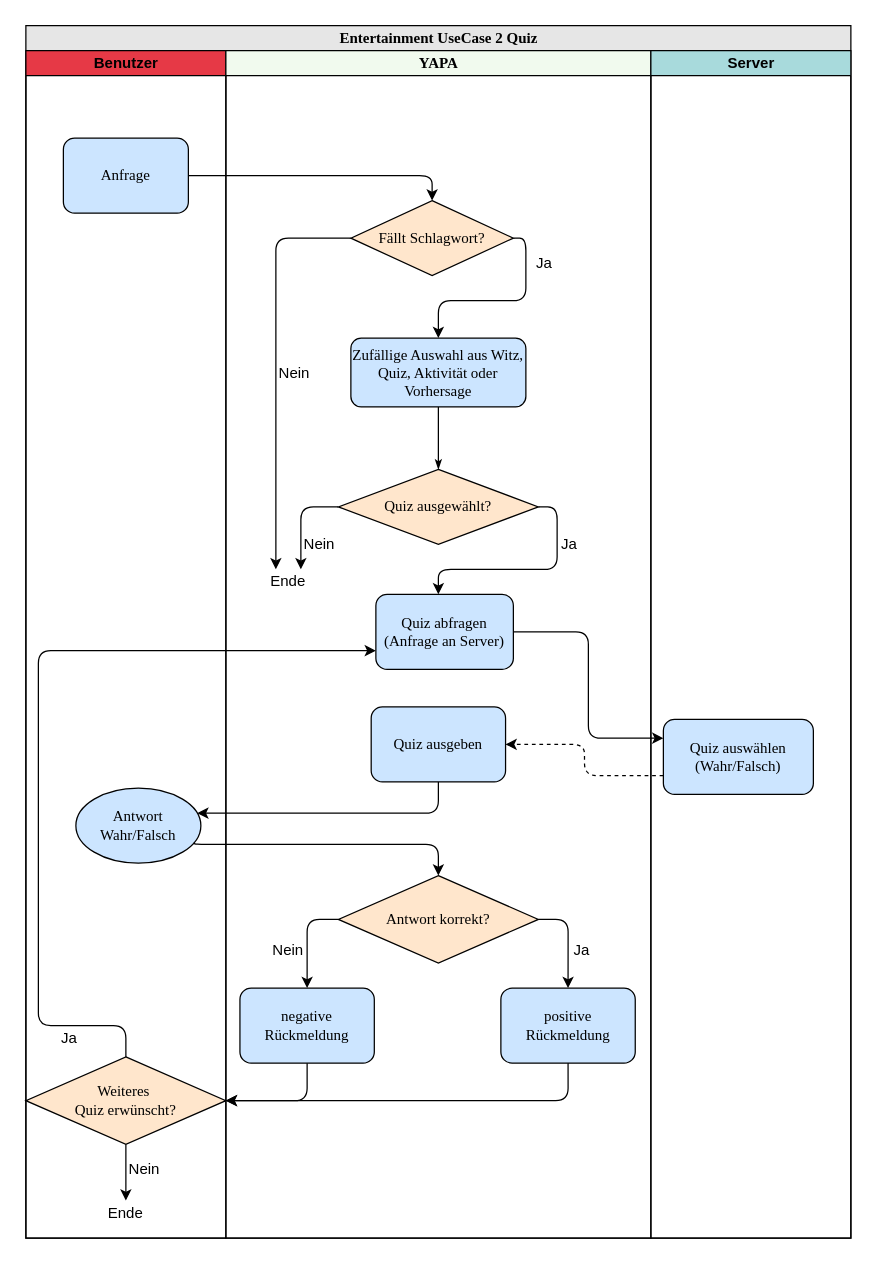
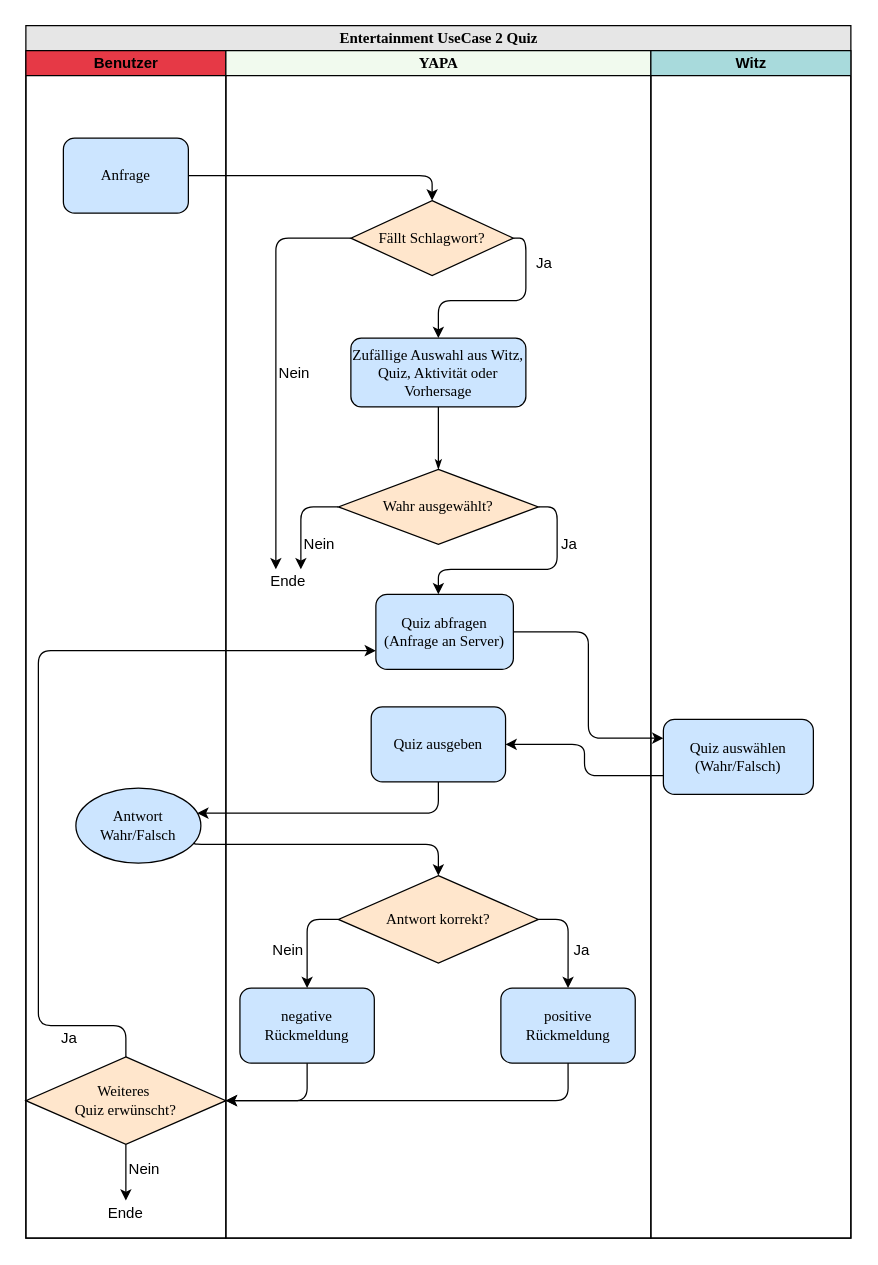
(751, 63) -> (751, 63)
(438, 507) -> (438, 507)
(584, 763) -> (584, 763)
